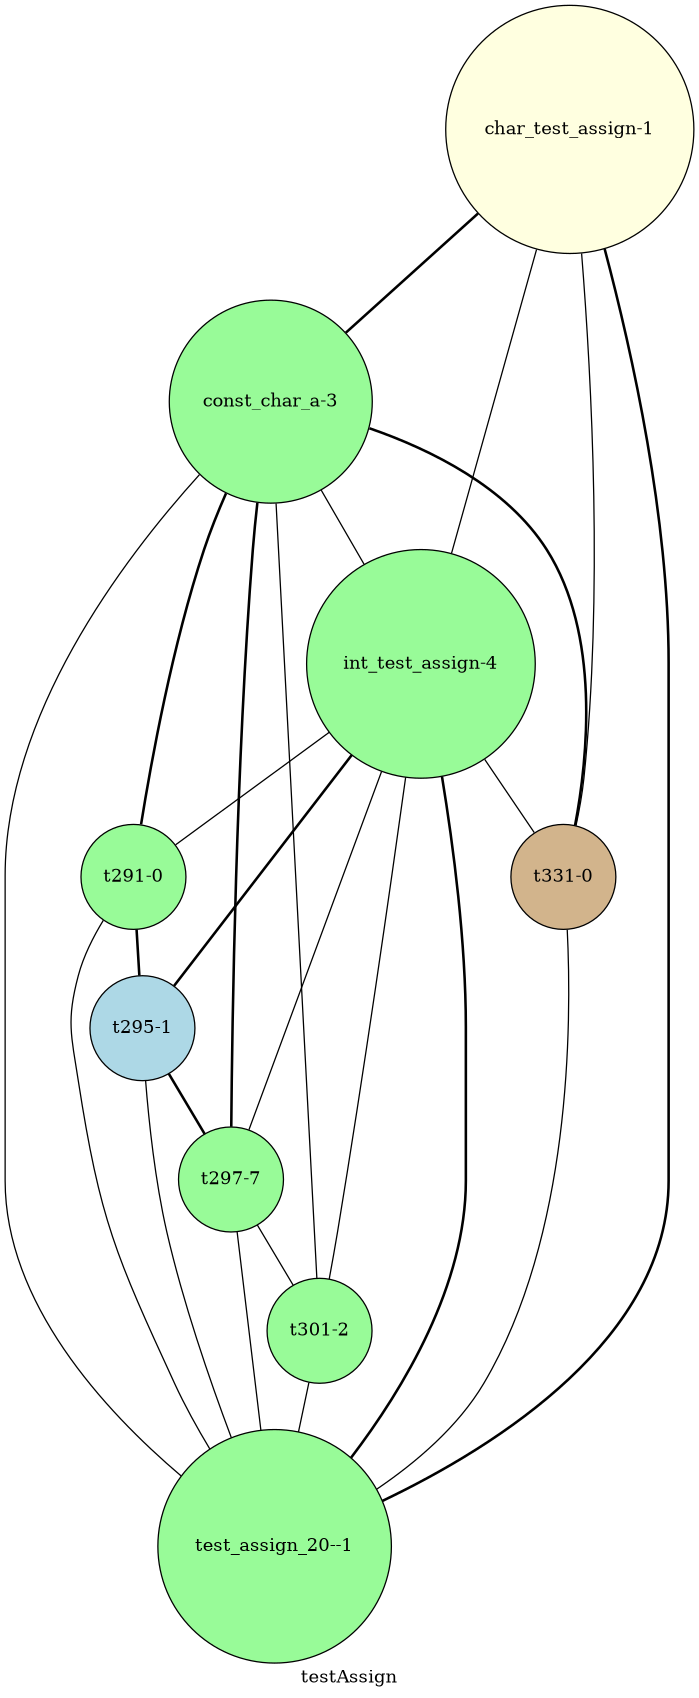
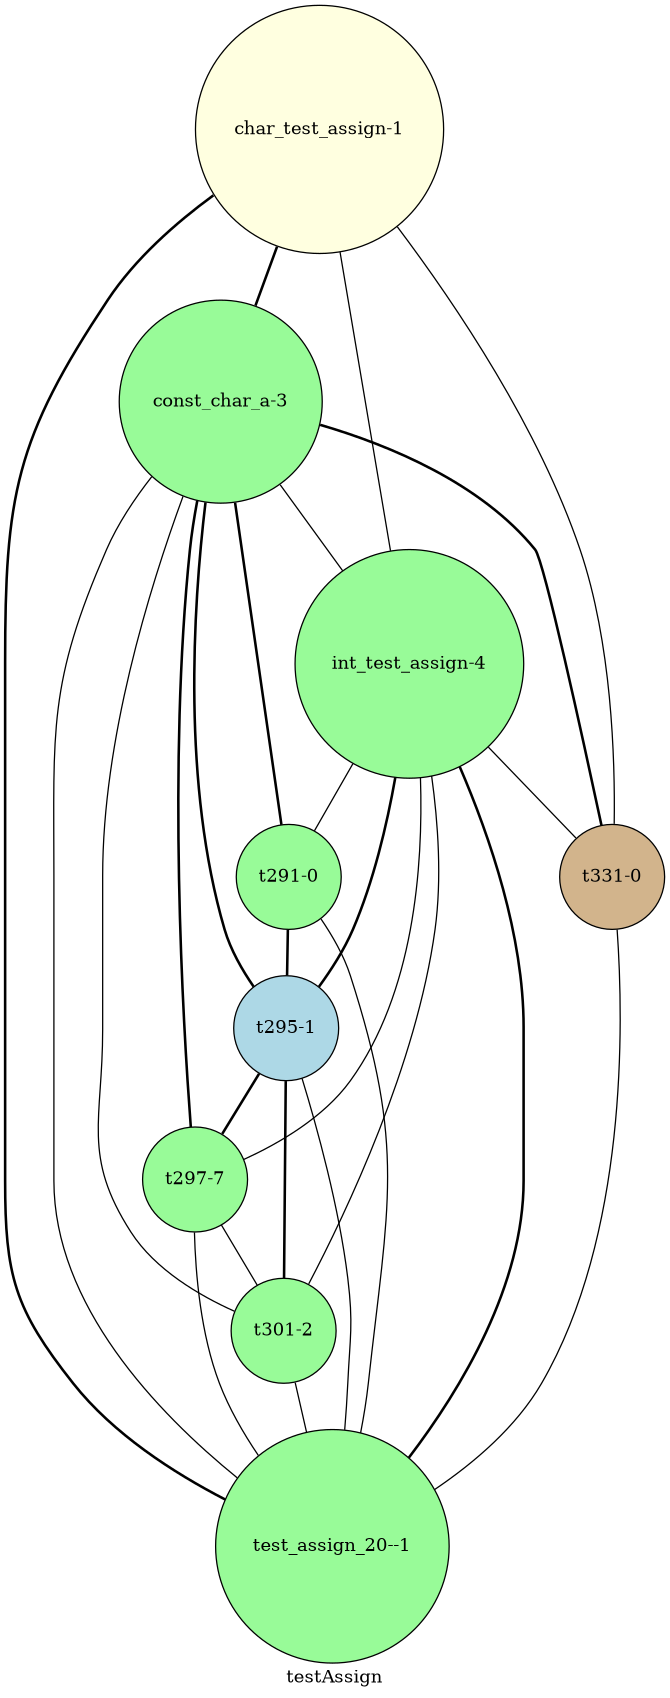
none -> (196, 749)
none -> (285, 1180)
